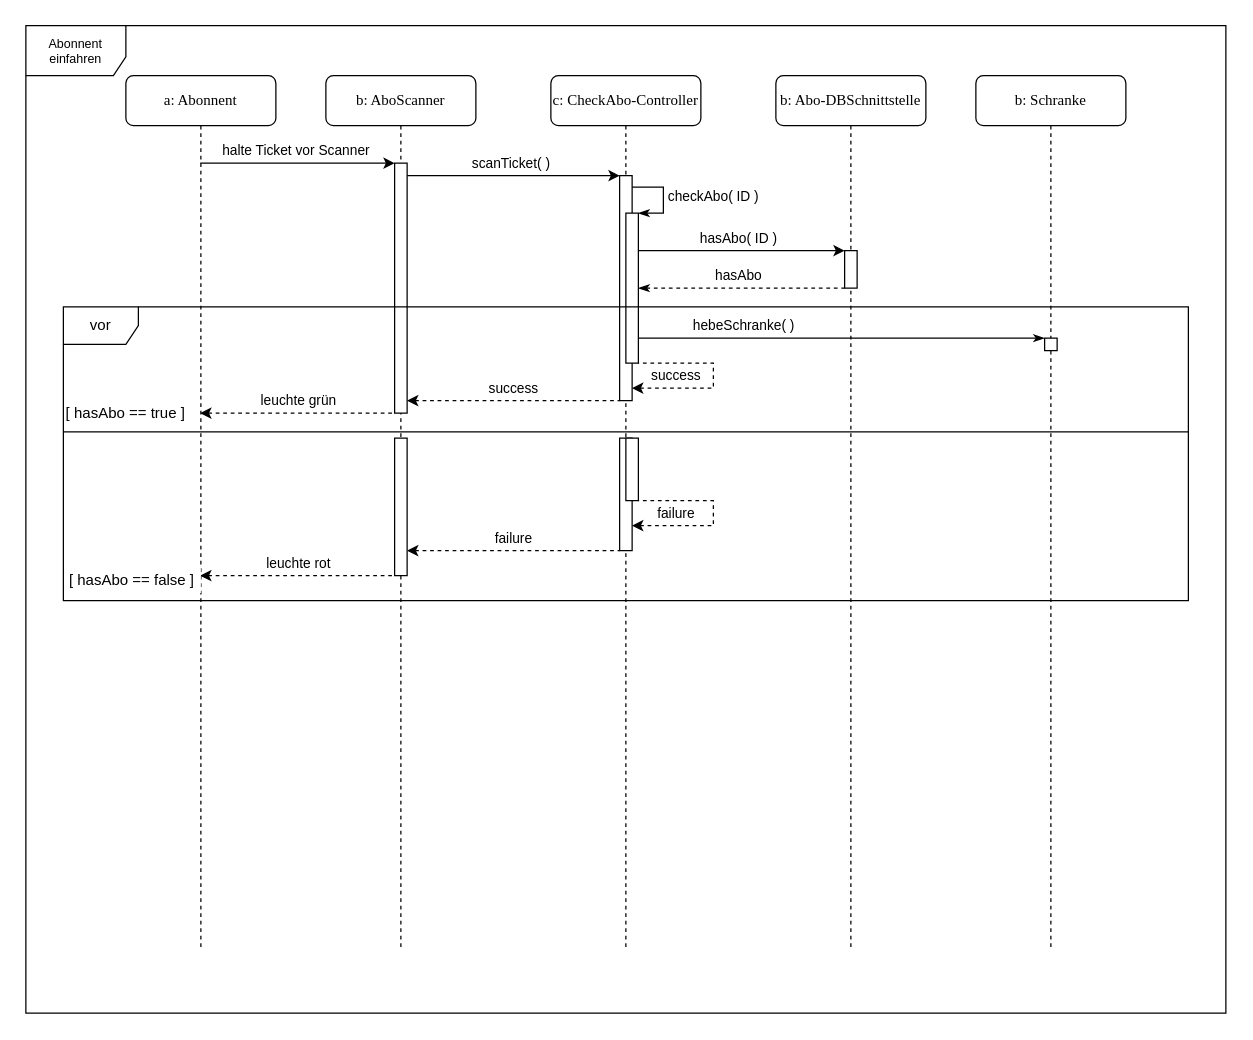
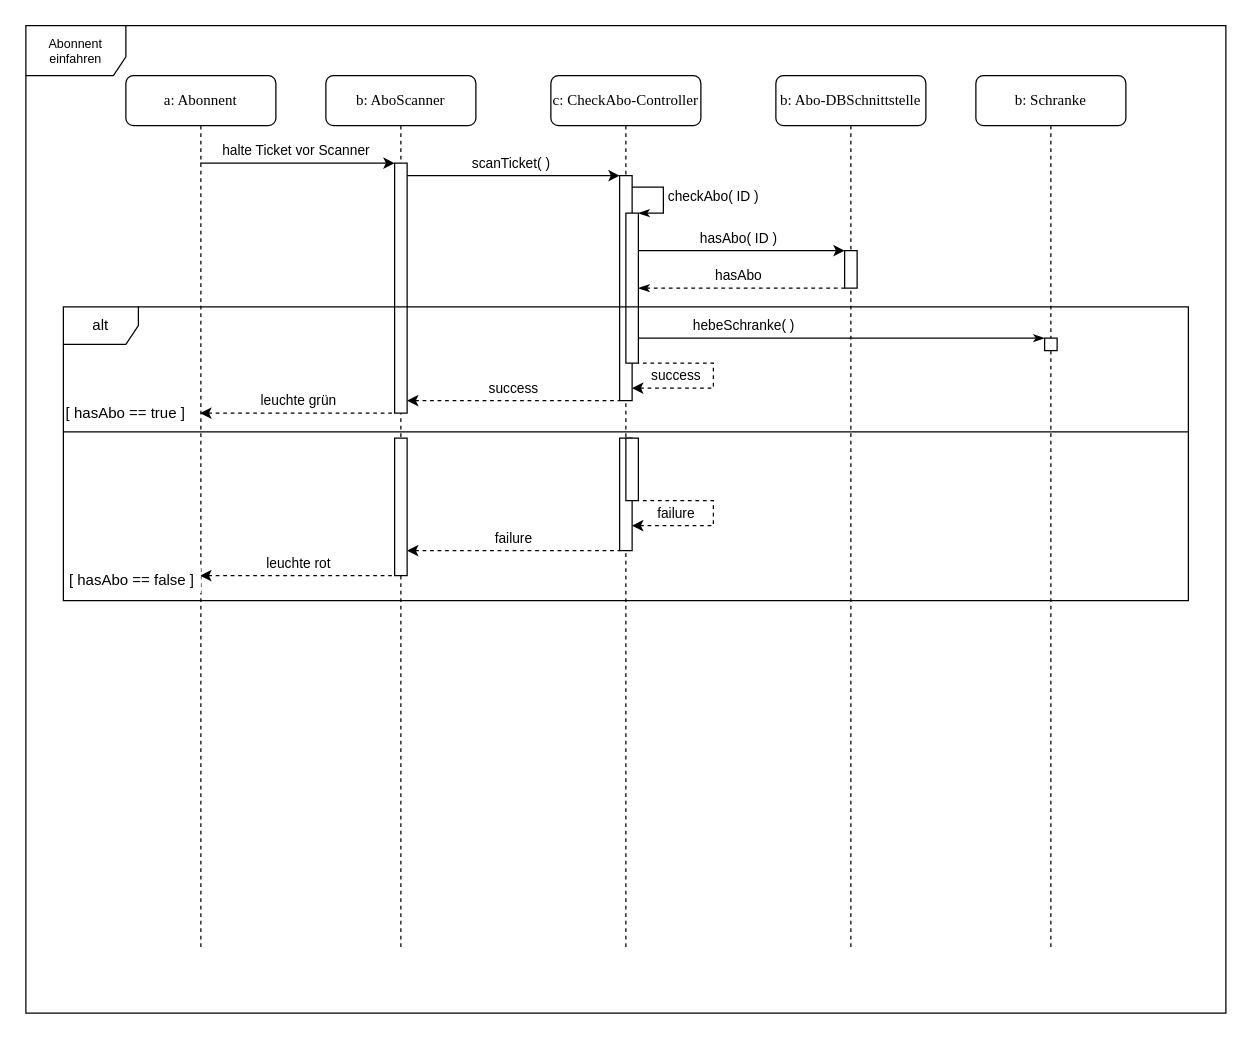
(101, 326) -> (101, 326)
